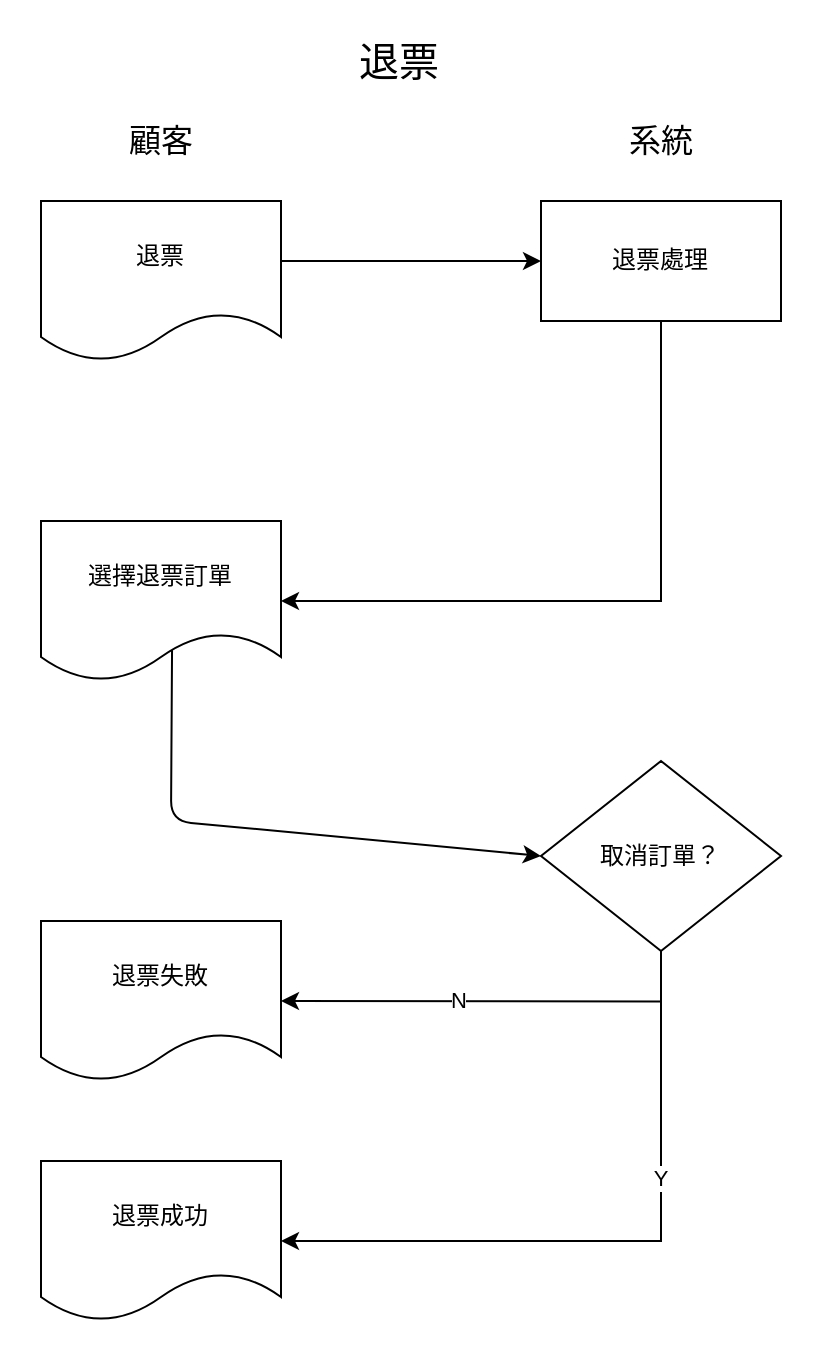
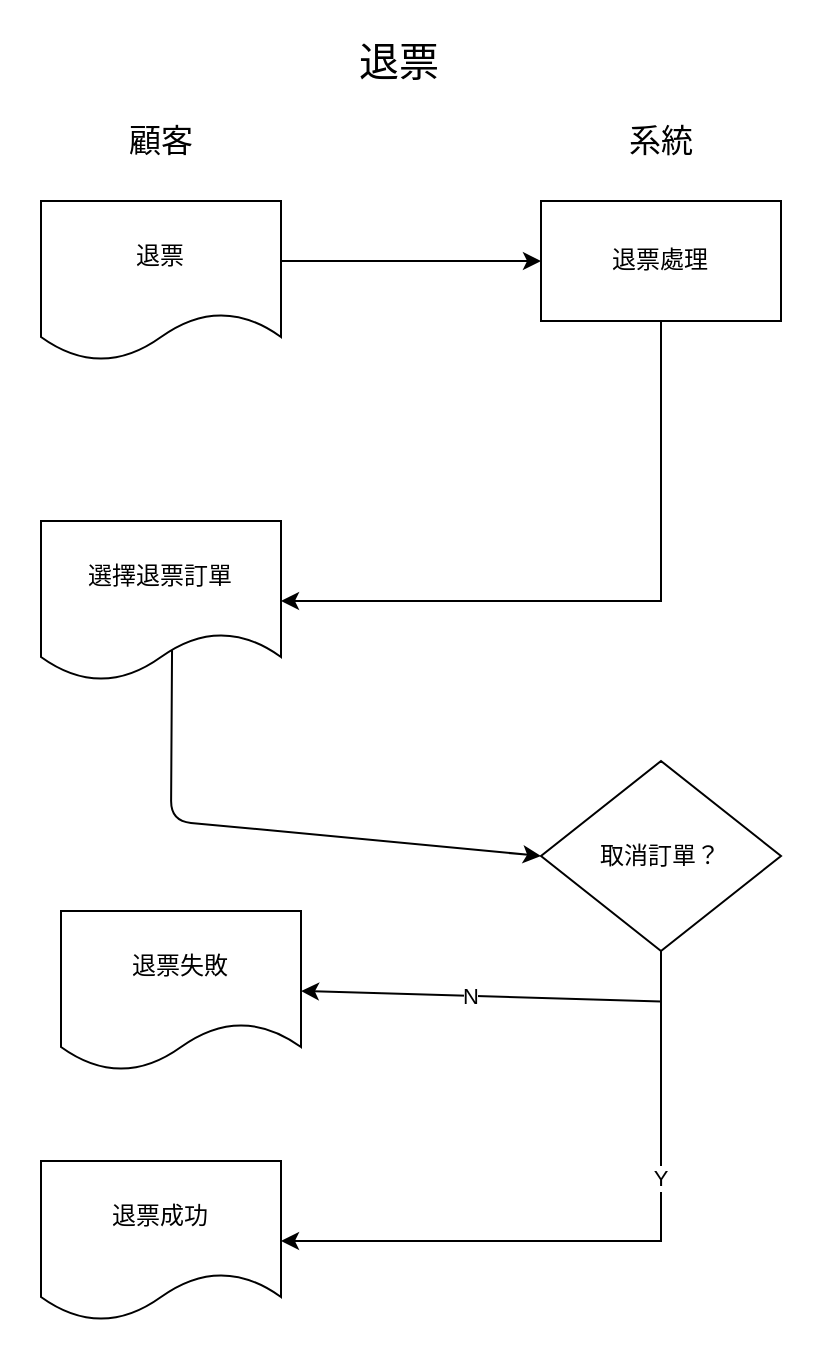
(161, 1001) -> (181, 991)
